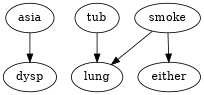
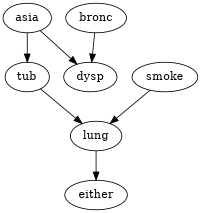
none -> (96, 18)
none -> (27, 44)
(168, 44) -> (96, 162)
